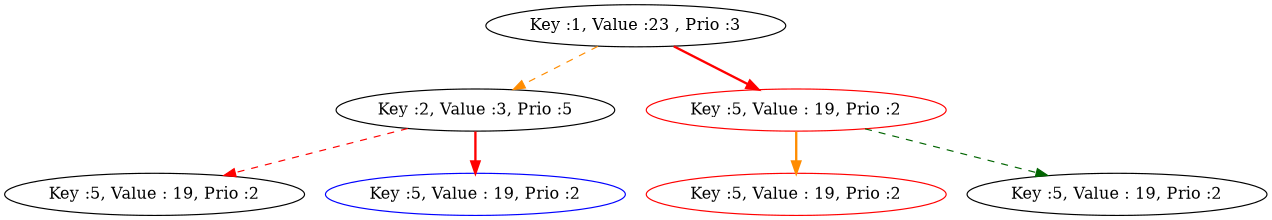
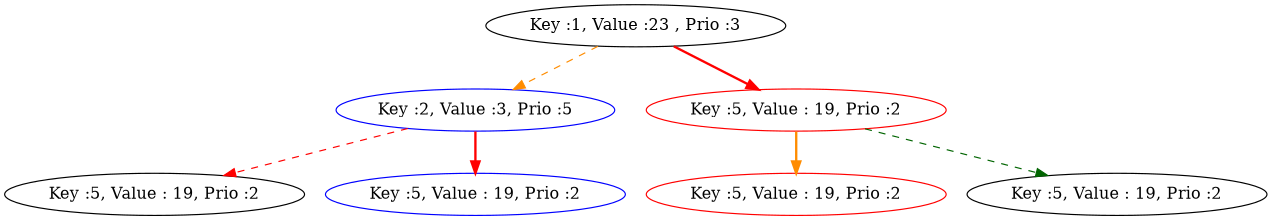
(475, 110) -> (475, 110)
